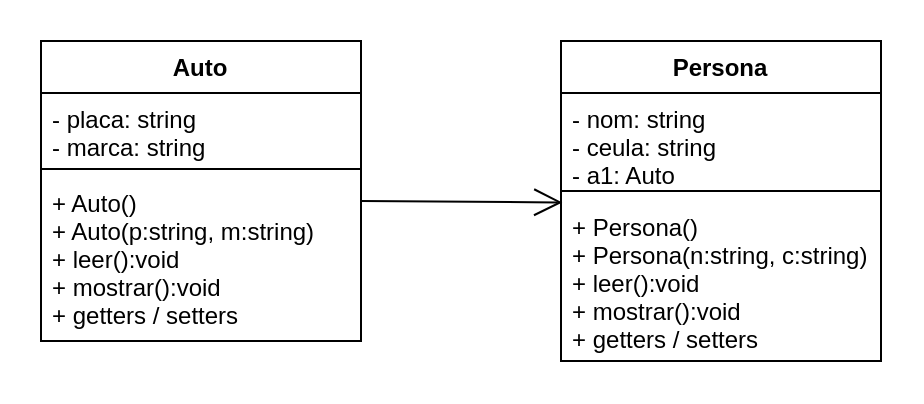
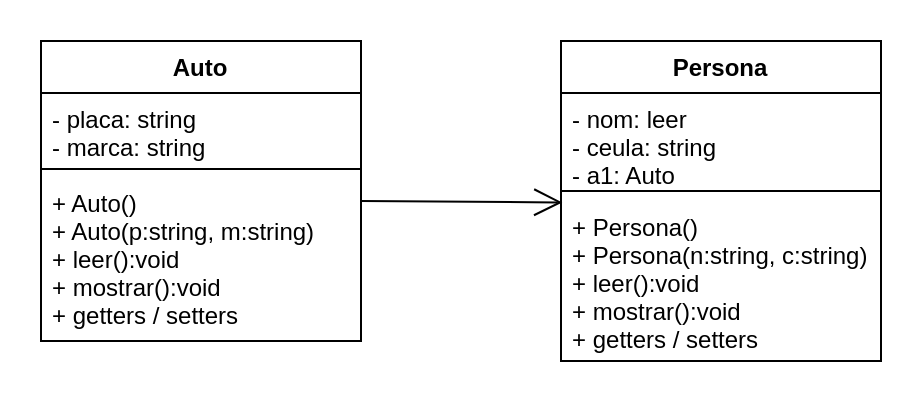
(647, 120) -> (633, 120)
